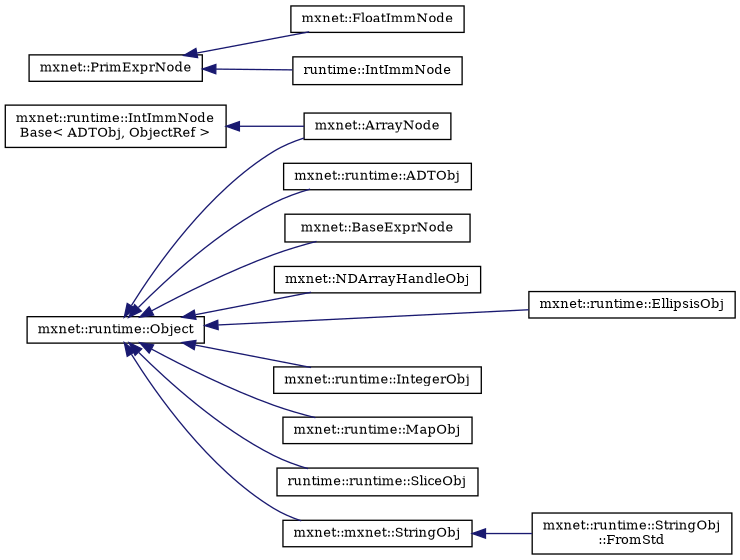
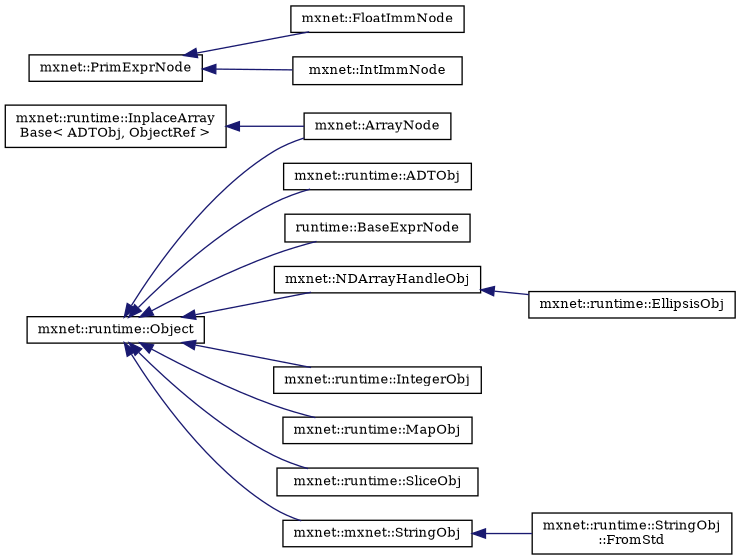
(377, 71) -> (377, 71)
(116, 126) -> (116, 126)
(377, 228) -> (377, 228)
(374, 317) -> (512, 293)
(377, 482) -> (377, 482)
